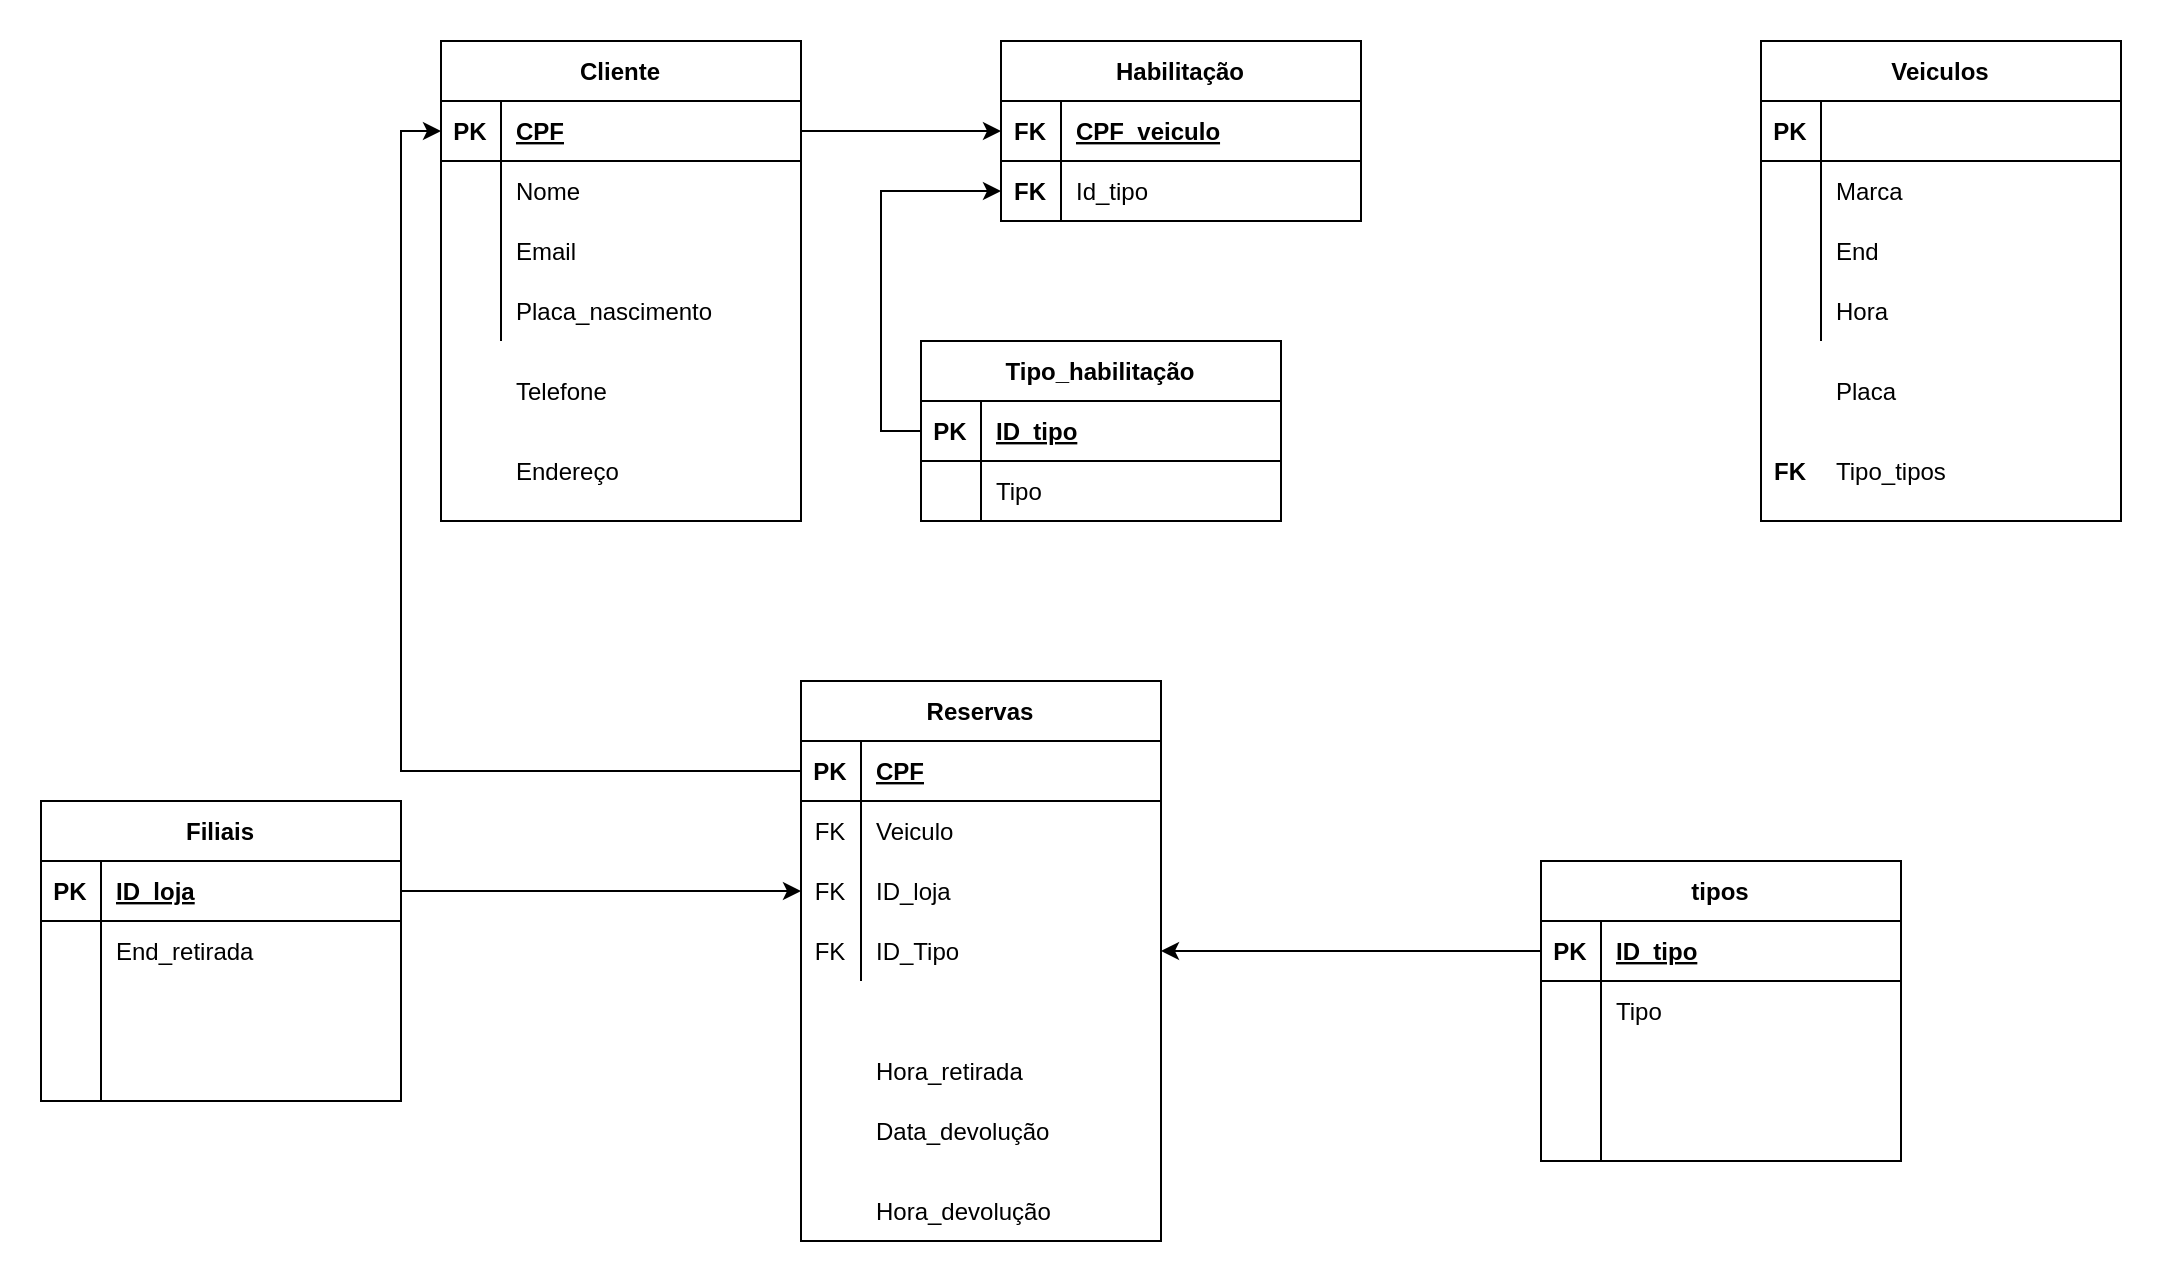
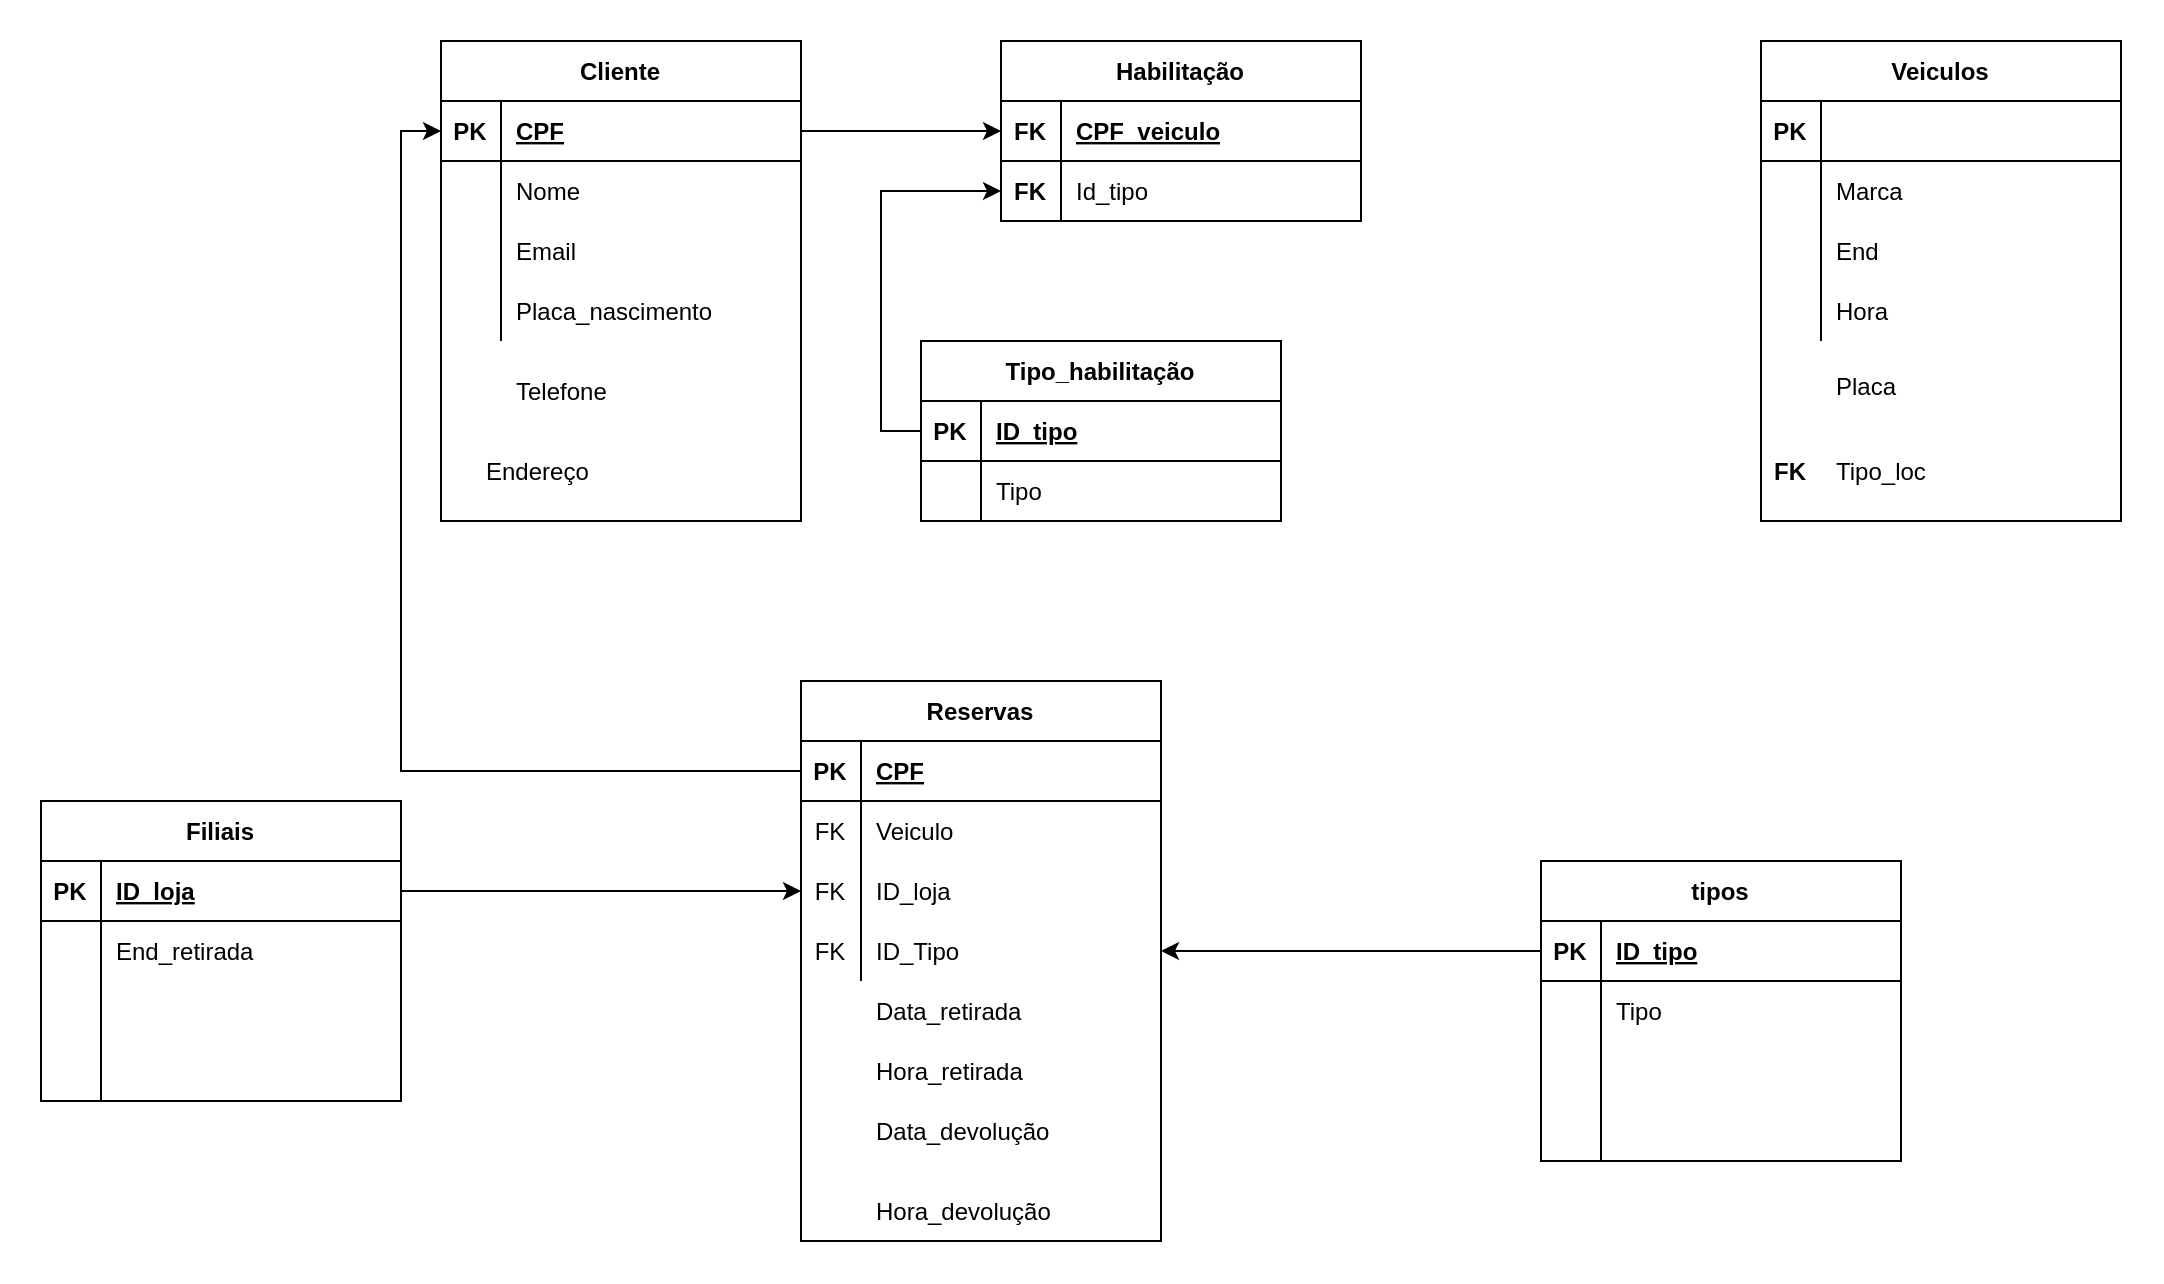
(1971, 391) -> (1941, 386)
(651, 471) -> (621, 471)
(1897, 472) -> (1884, 472)
none -> (1011, 1011)
